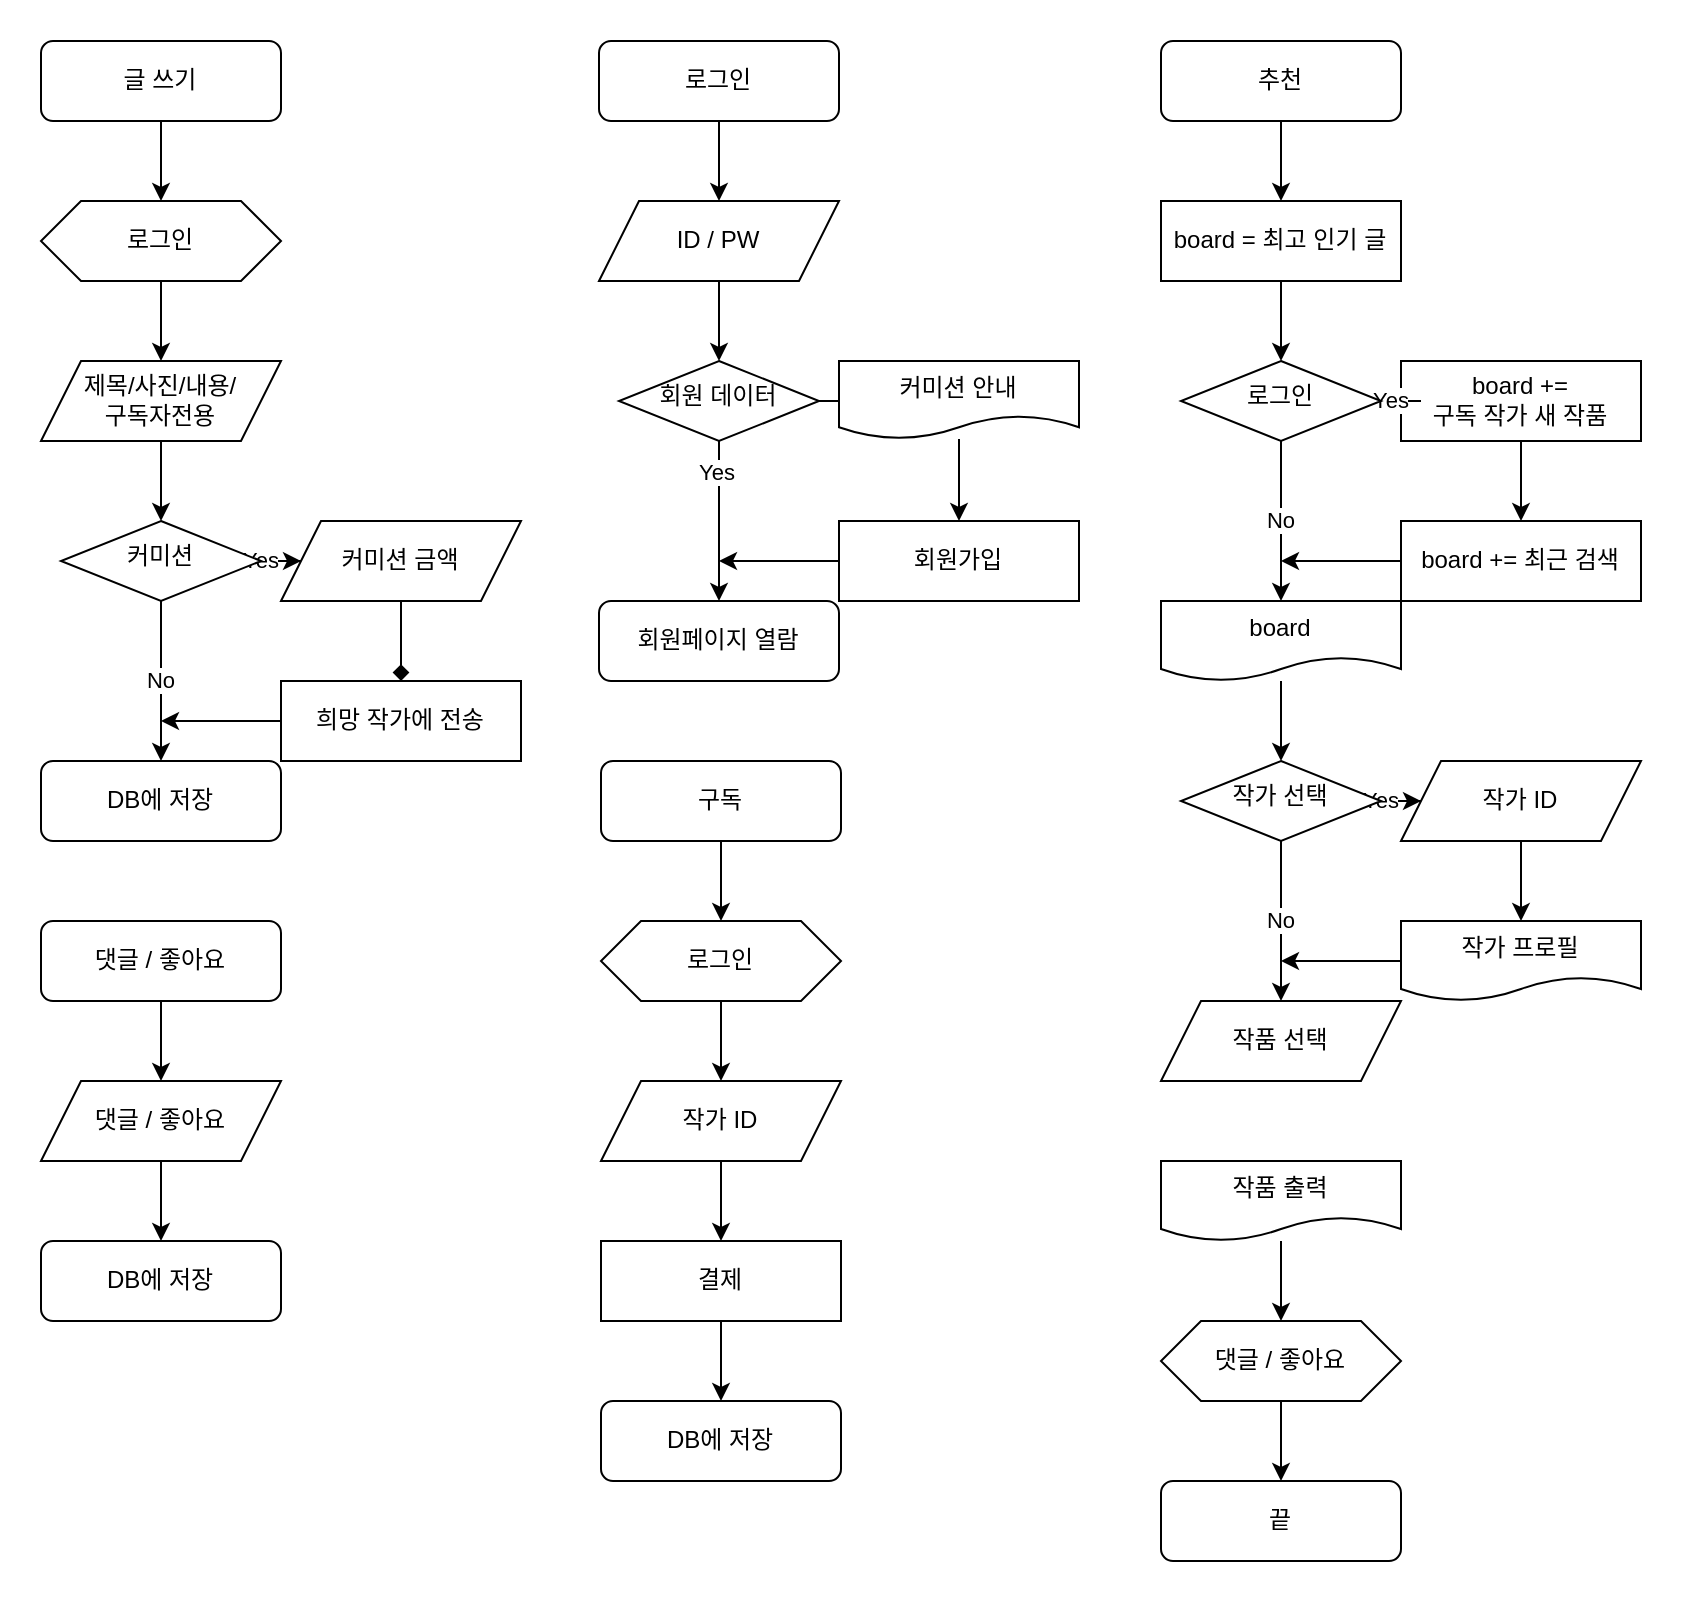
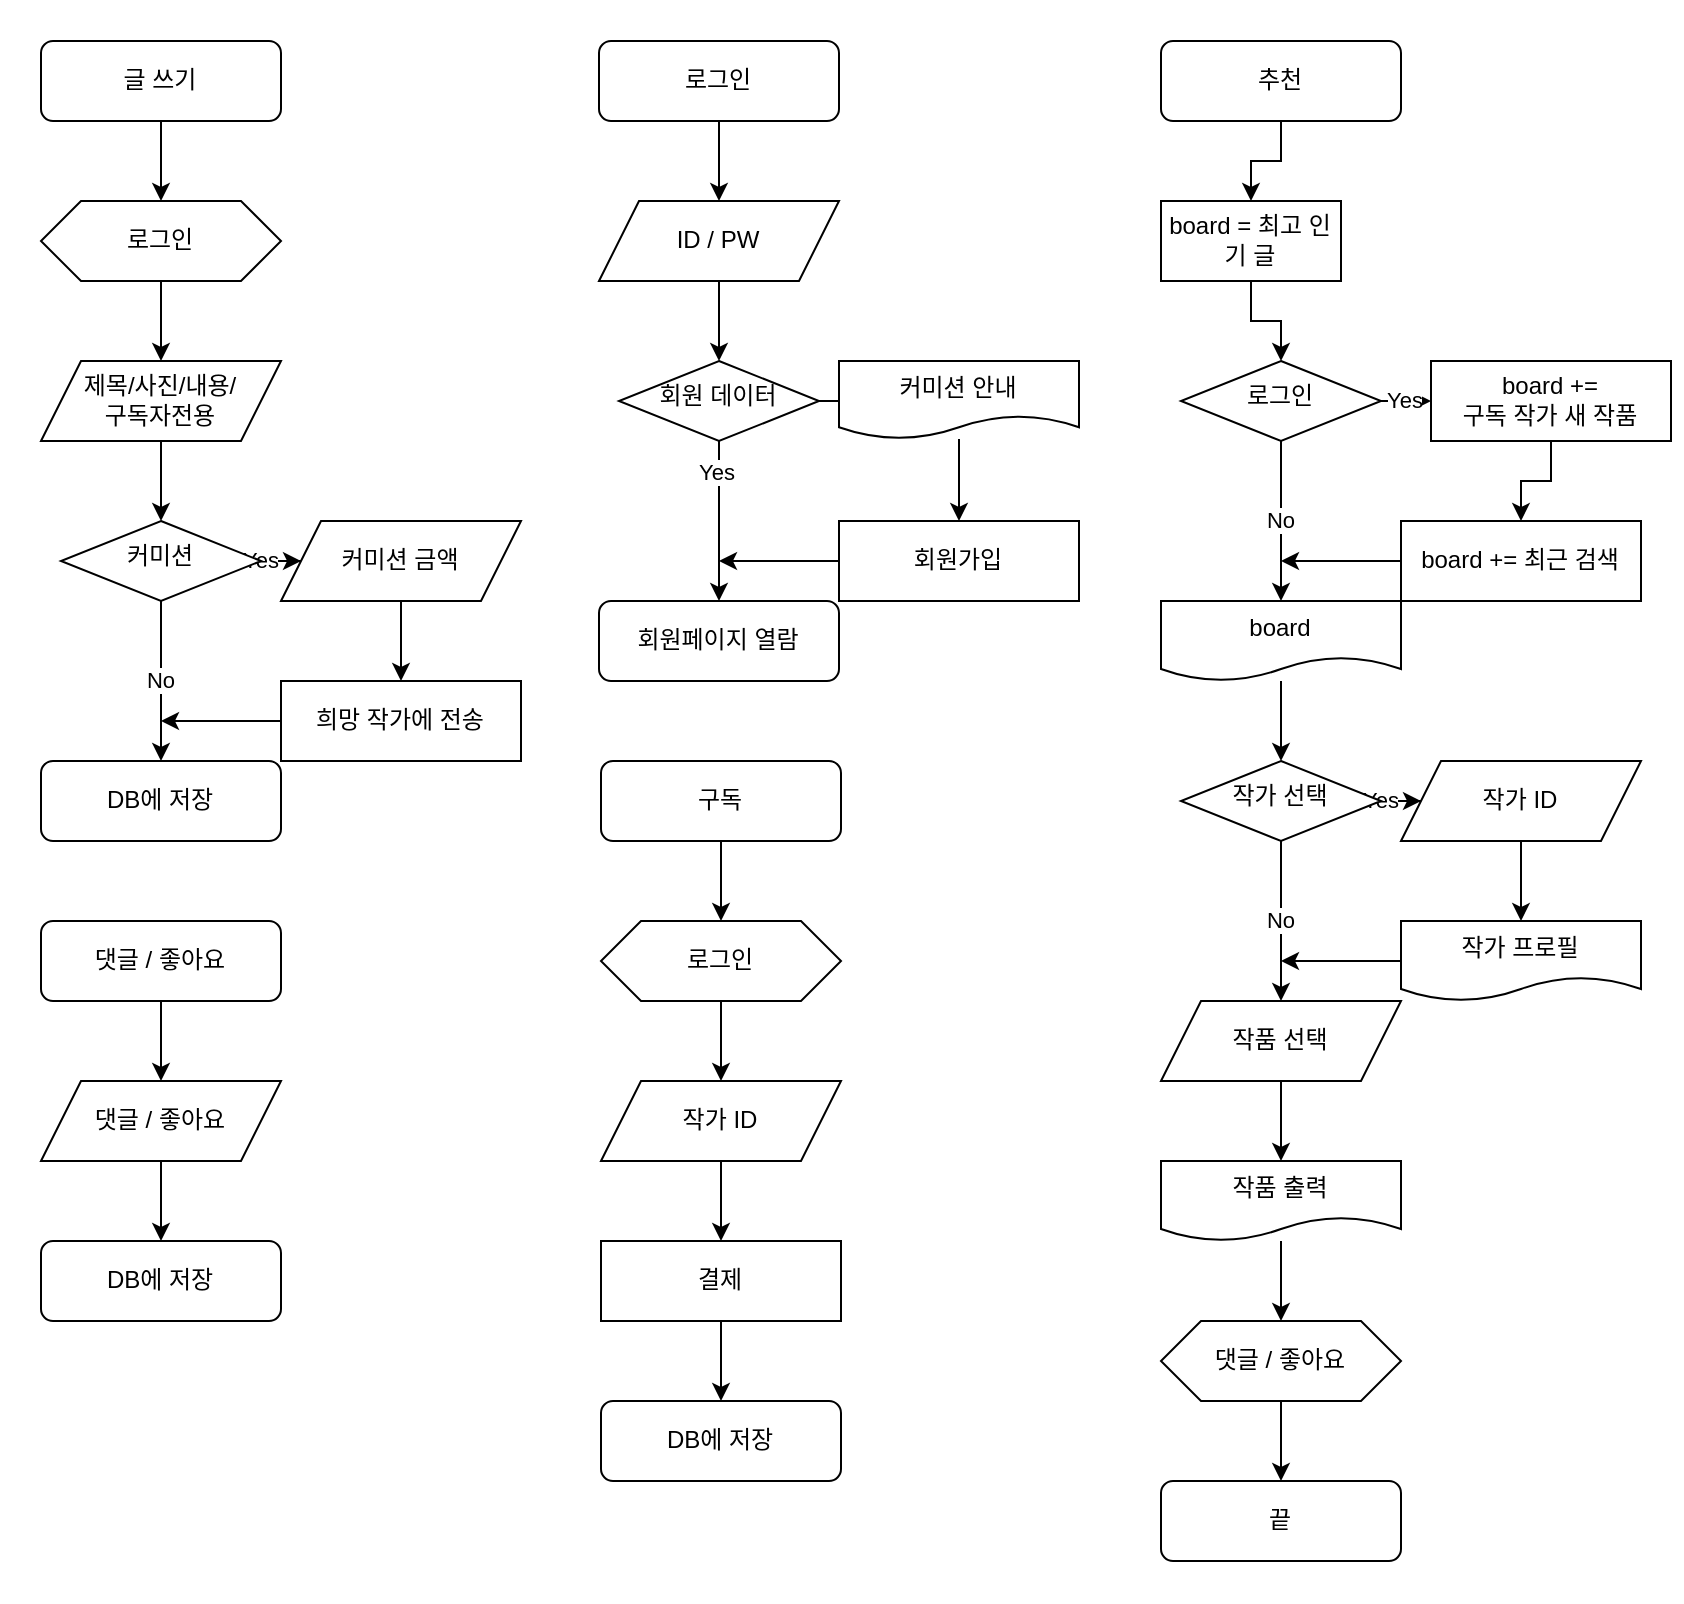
(1281, 241) -> (1251, 241)
(1521, 401) -> (1551, 401)
(401, 665) -> (401, 666)
none -> (1281, 1114)
